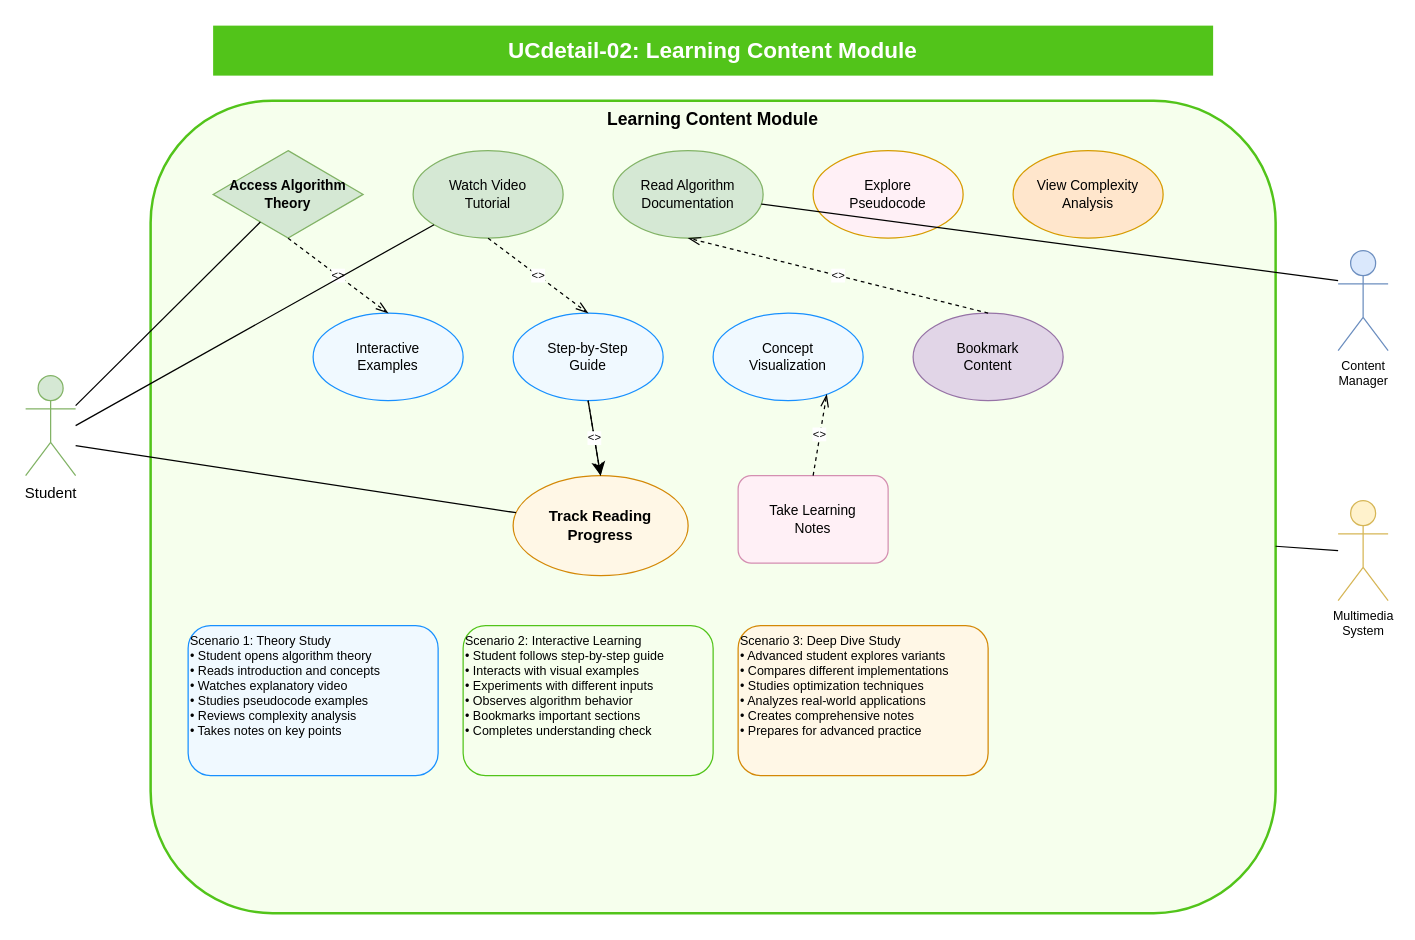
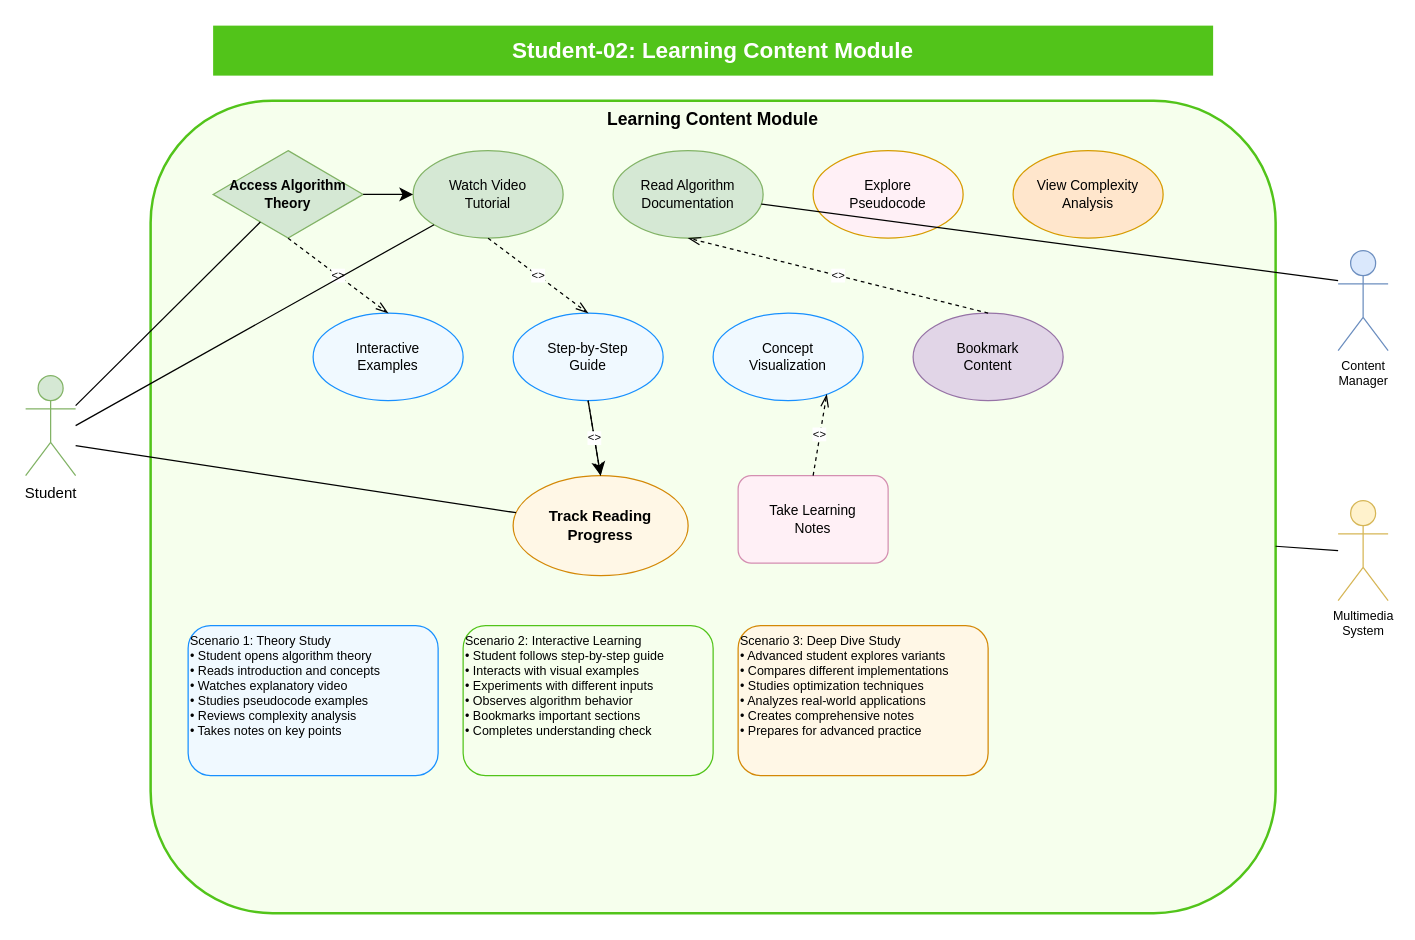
(713, 51) -> (713, 51)
none -> (383, 194)
